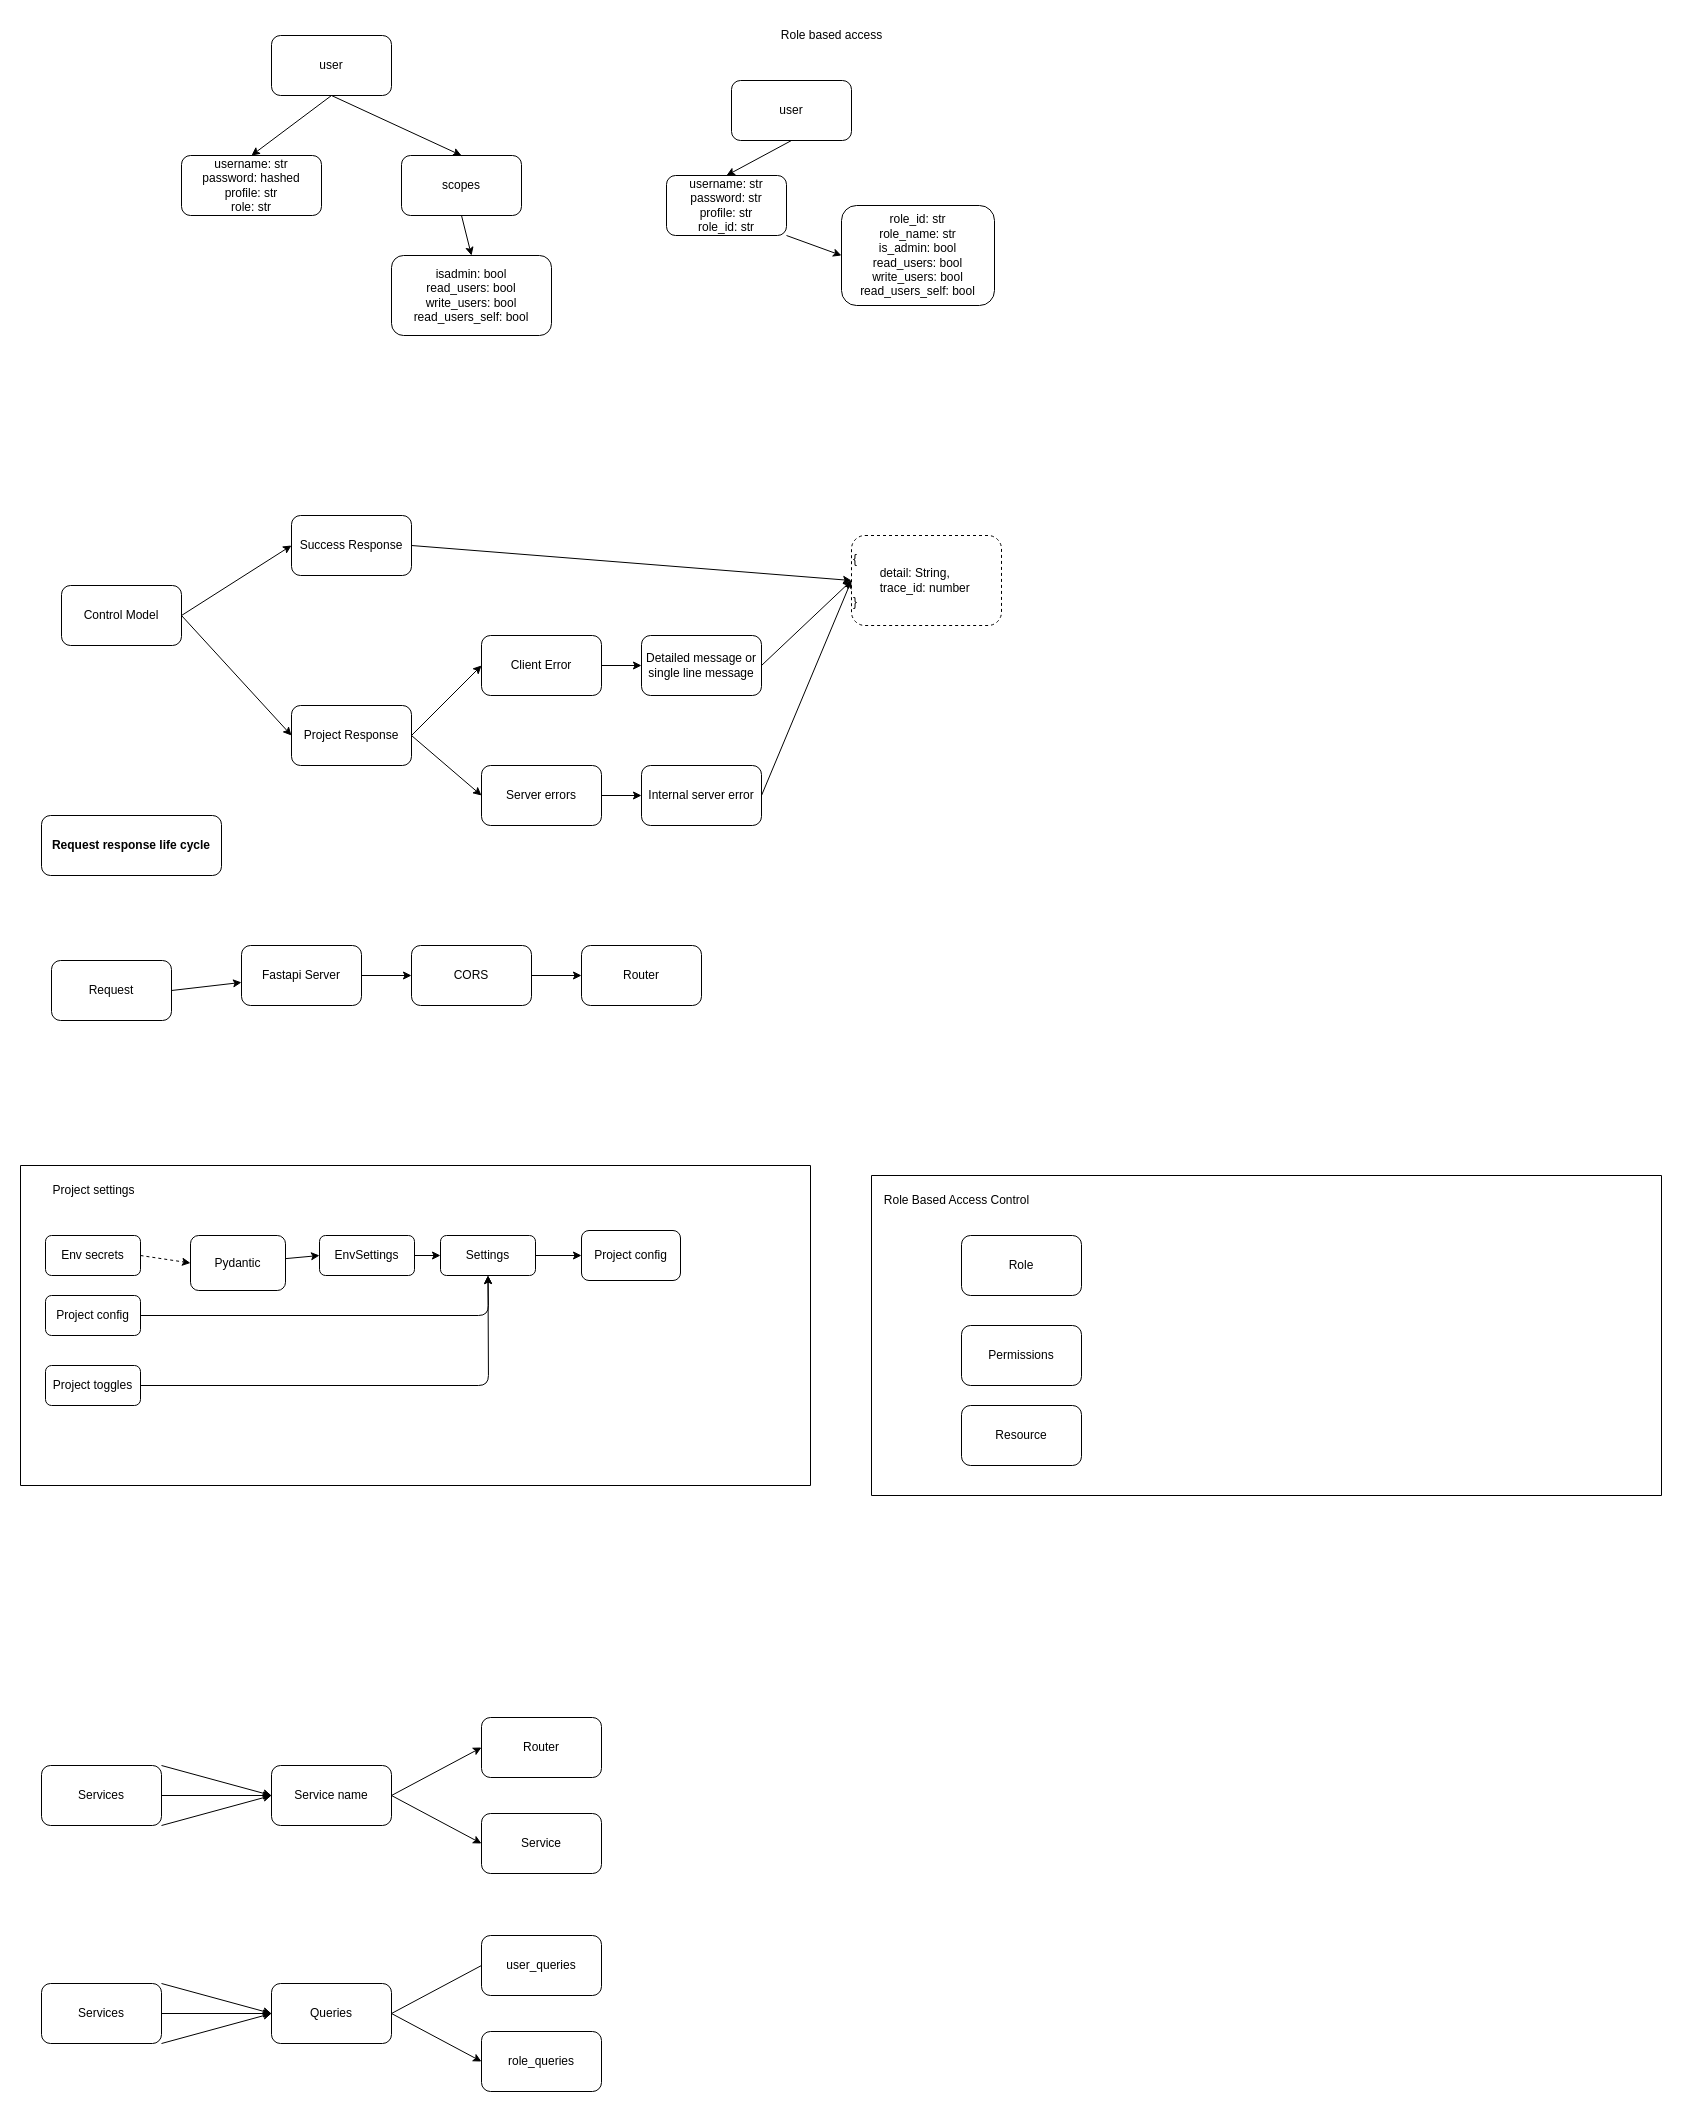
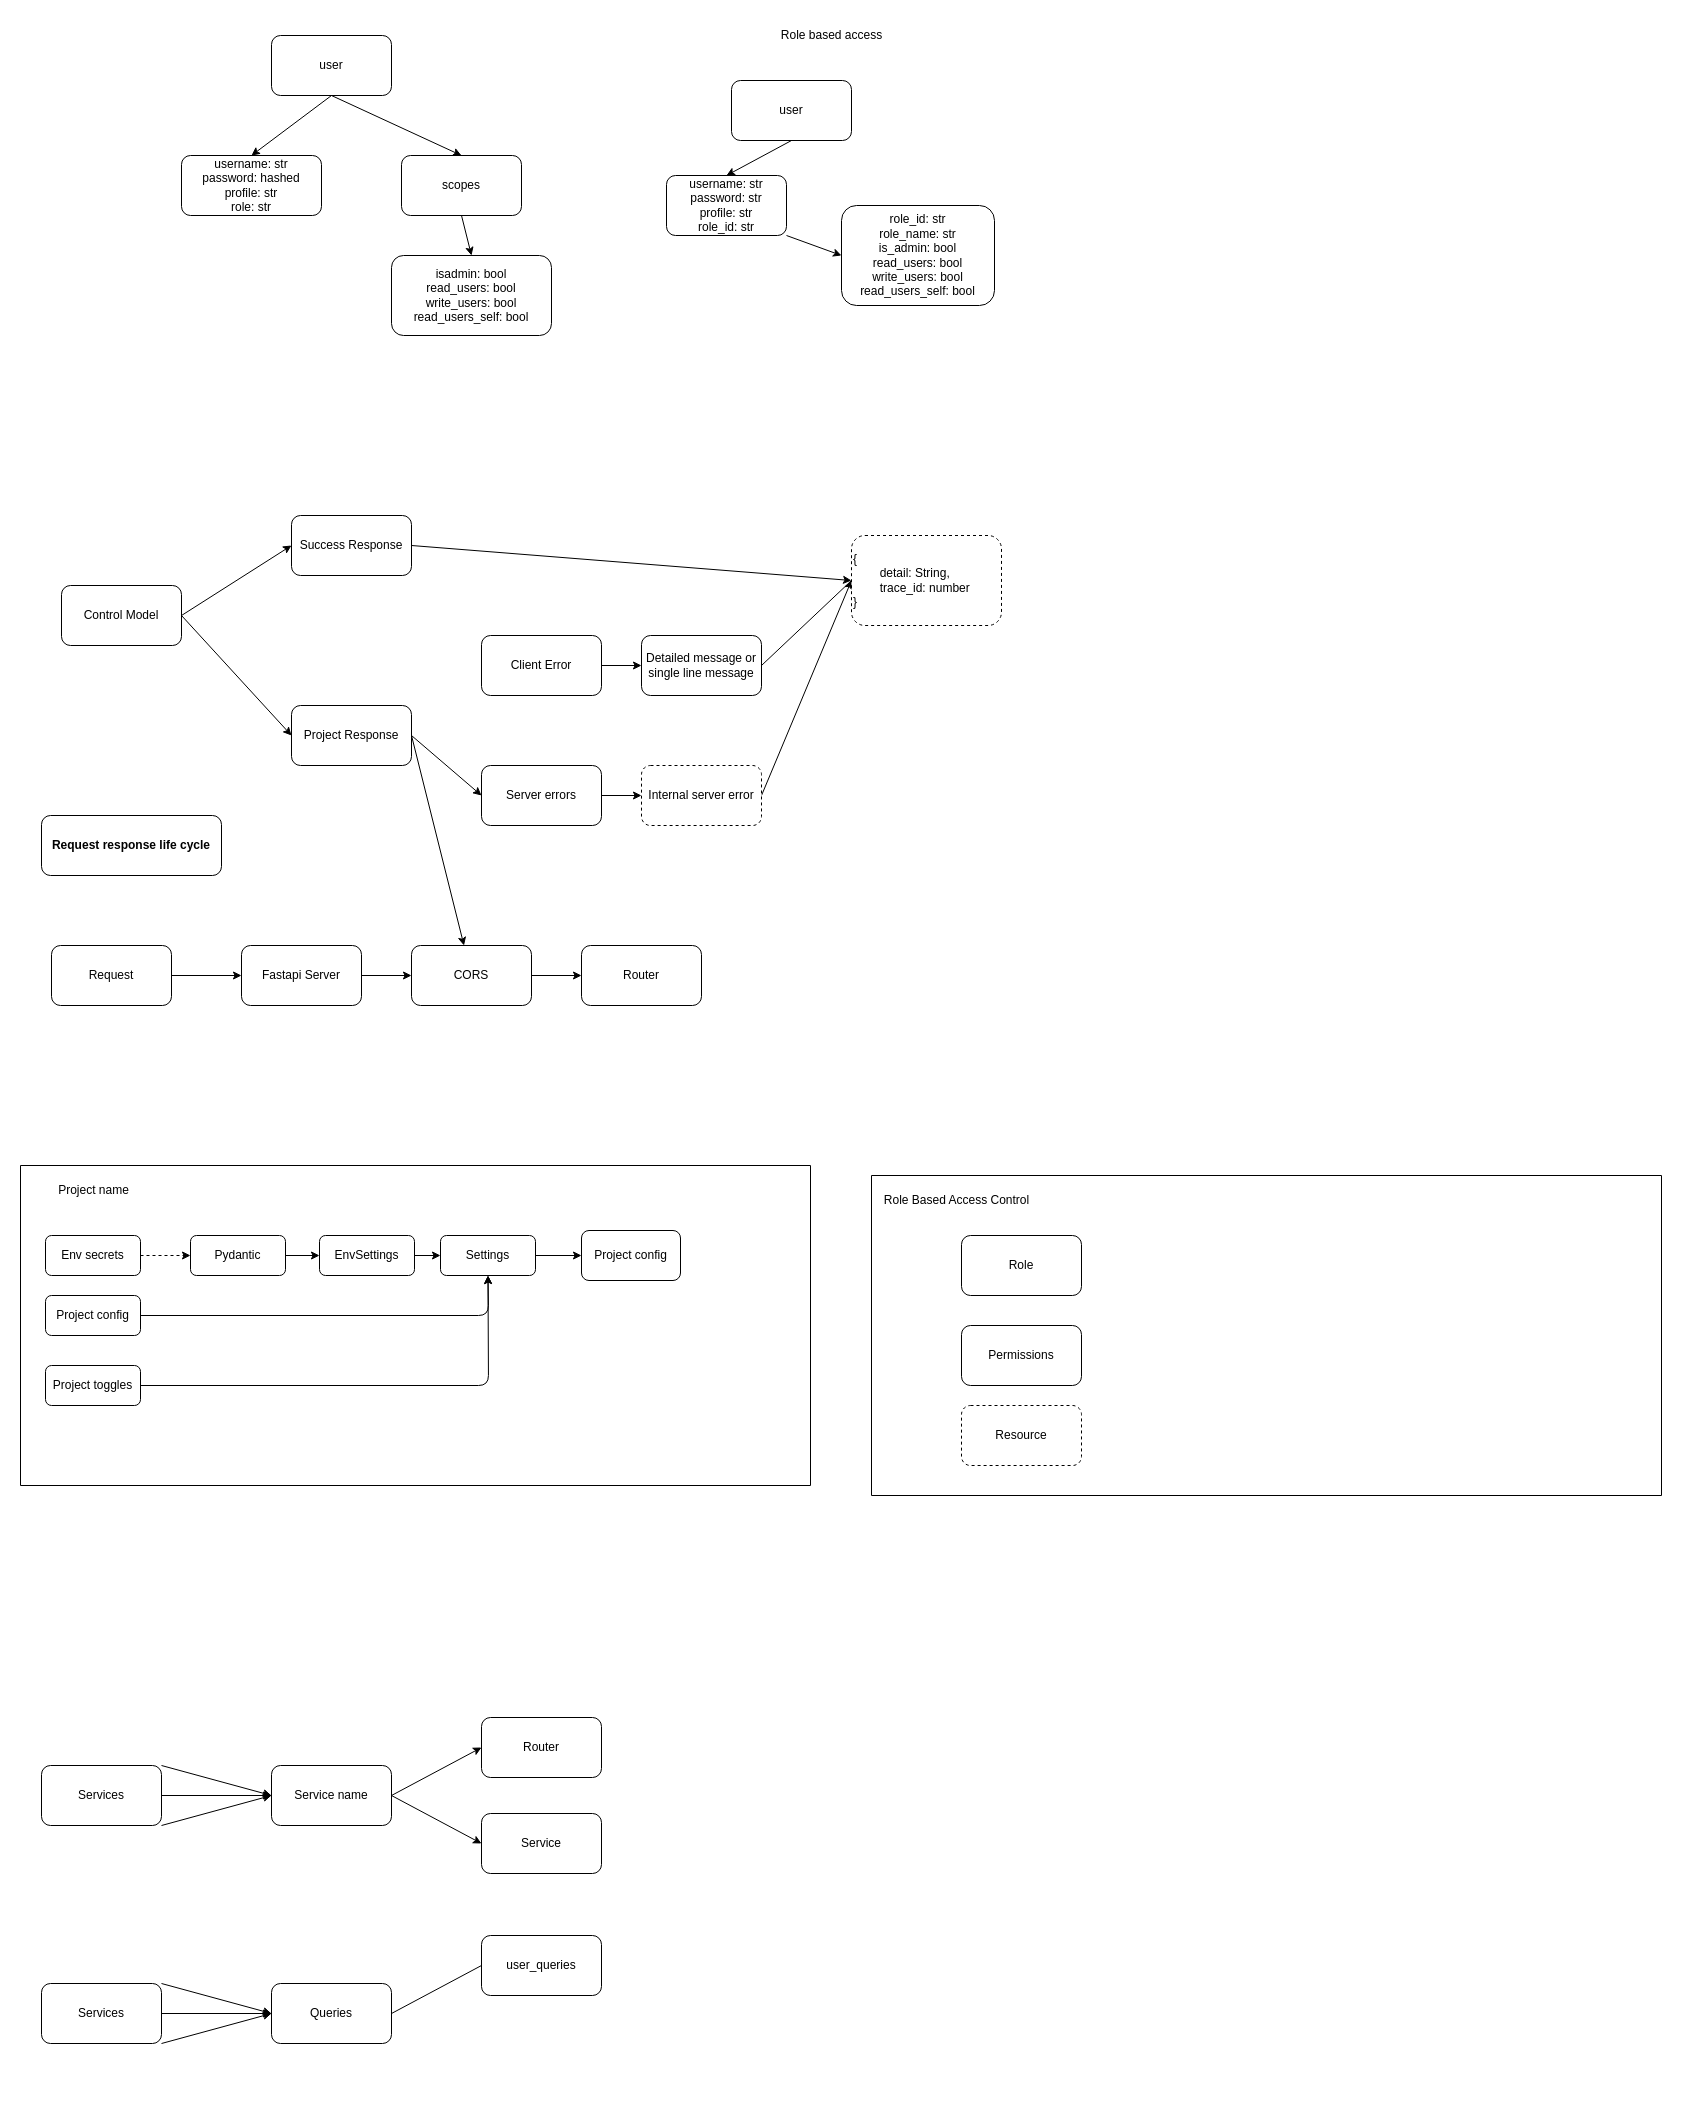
(845, 586) -> (848, 584)
(445, 702) -> (437, 839)
(702, 796) -> (702, 796)
(112, 991) -> (112, 976)
(94, 1191) -> (94, 1191)
(238, 1263) -> (238, 1256)
(1022, 1436) -> (1022, 1436)
(433, 2036) -> none
(542, 2062) -> none
